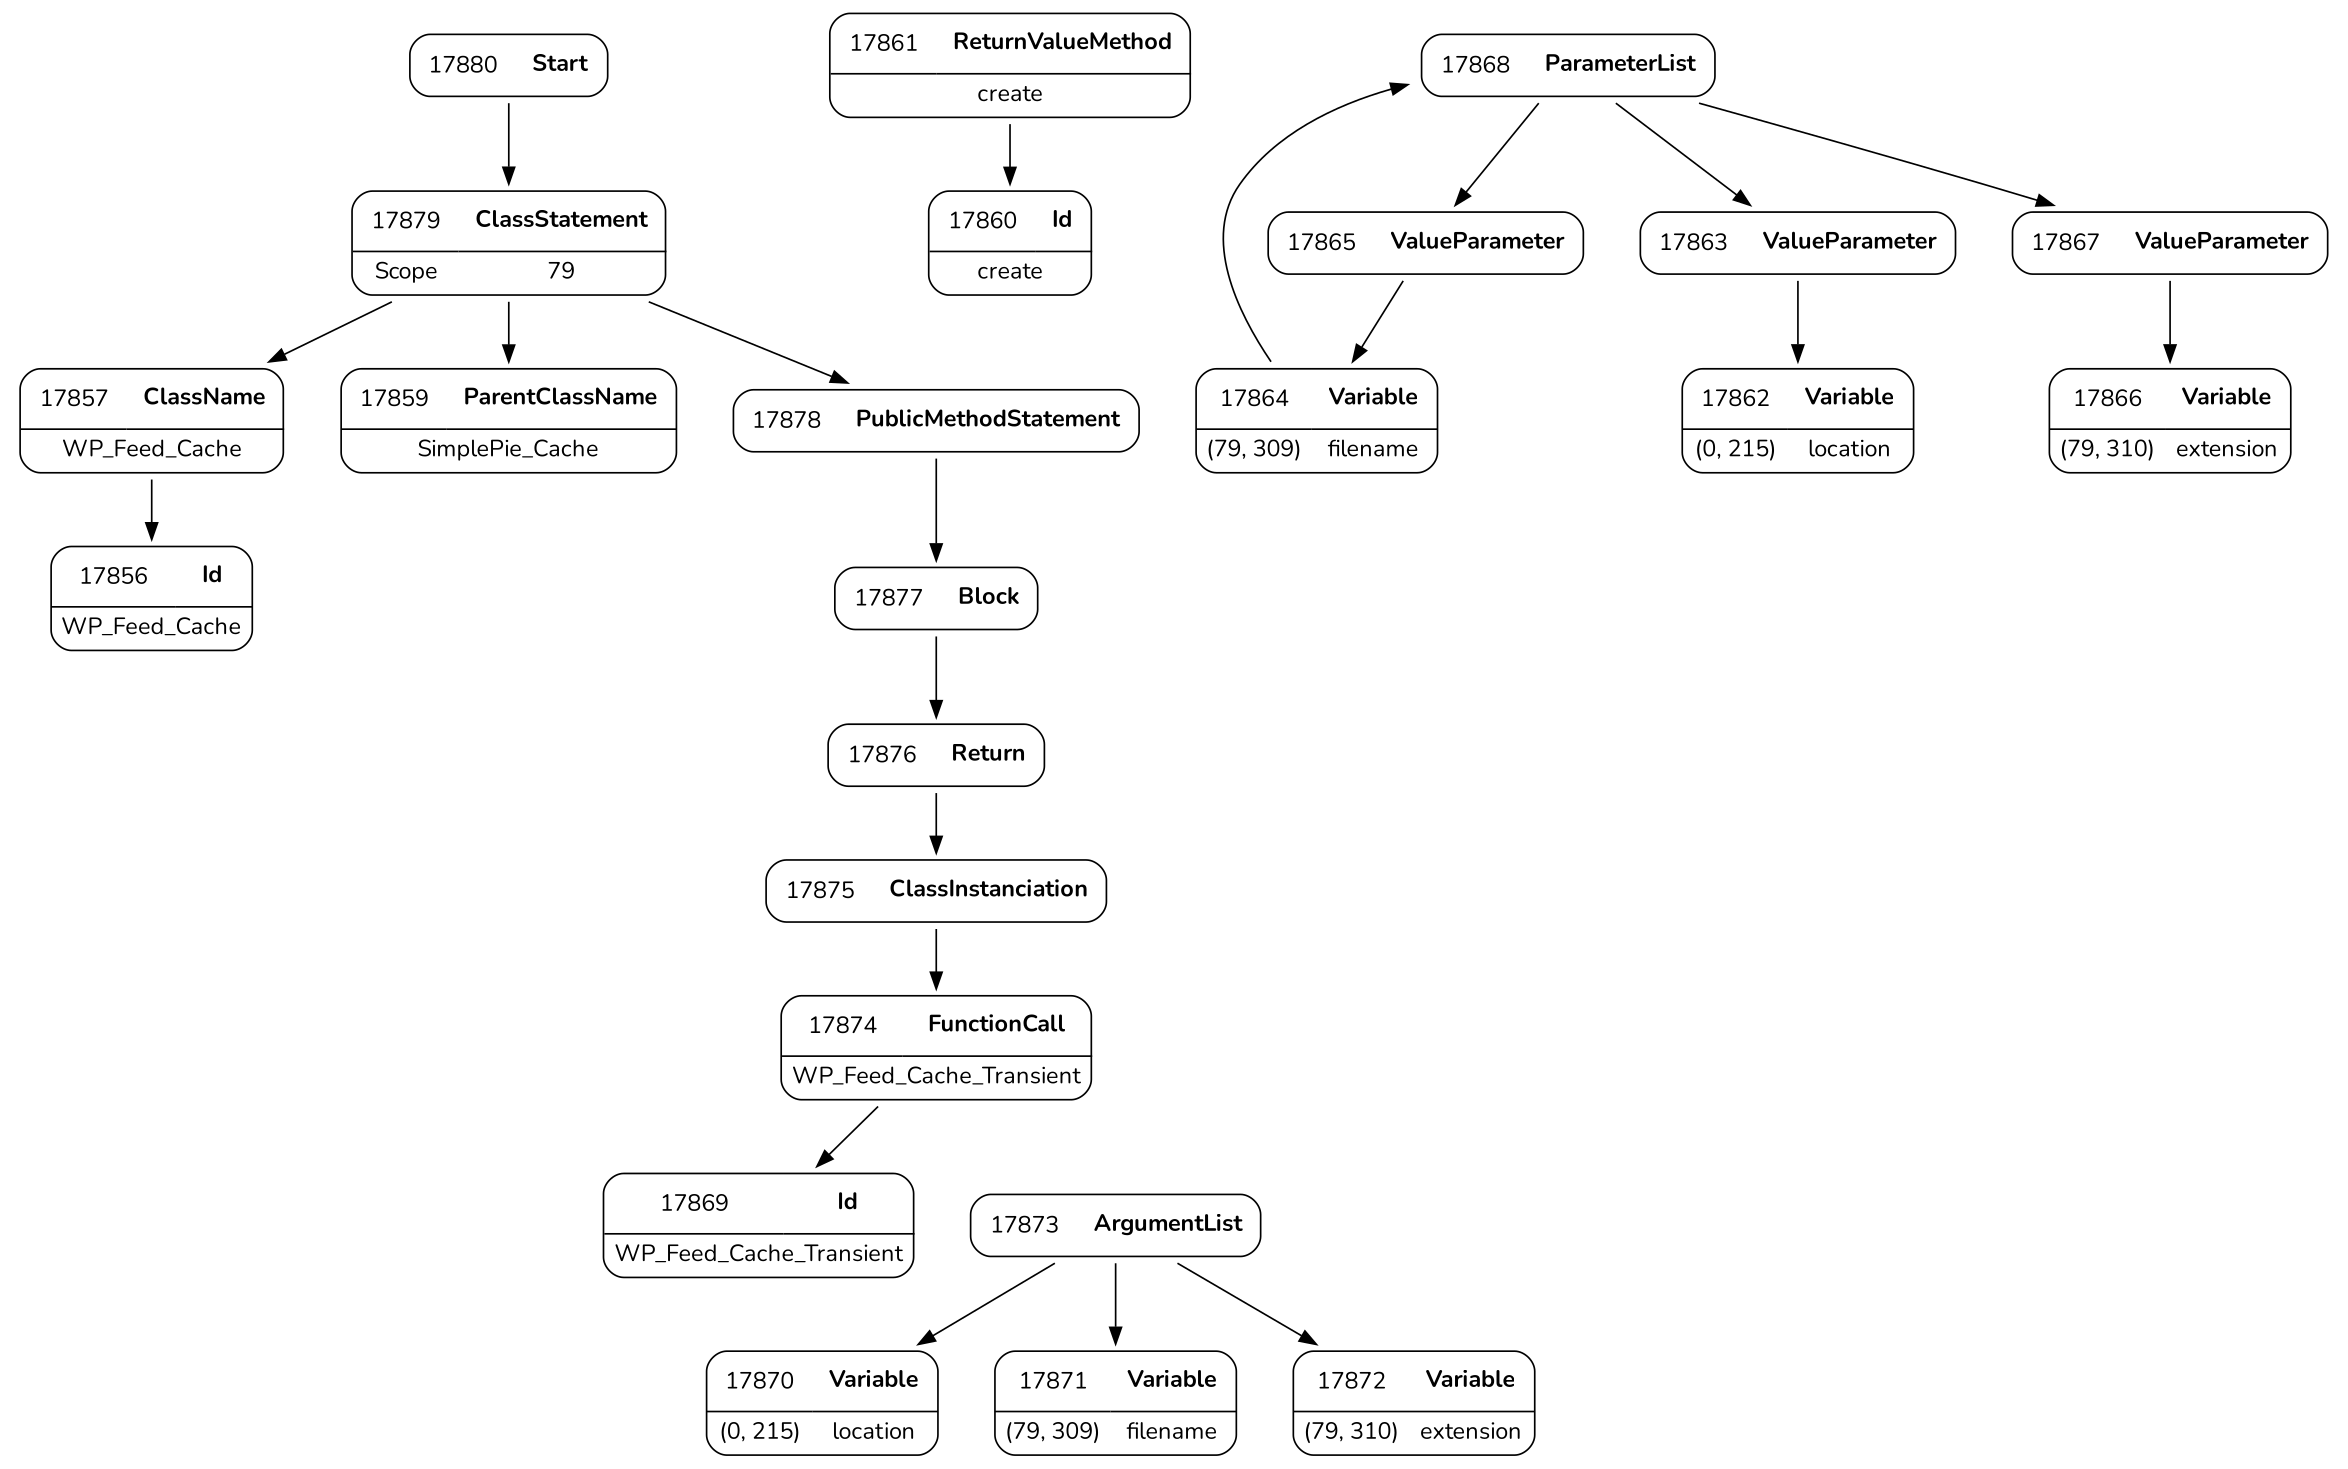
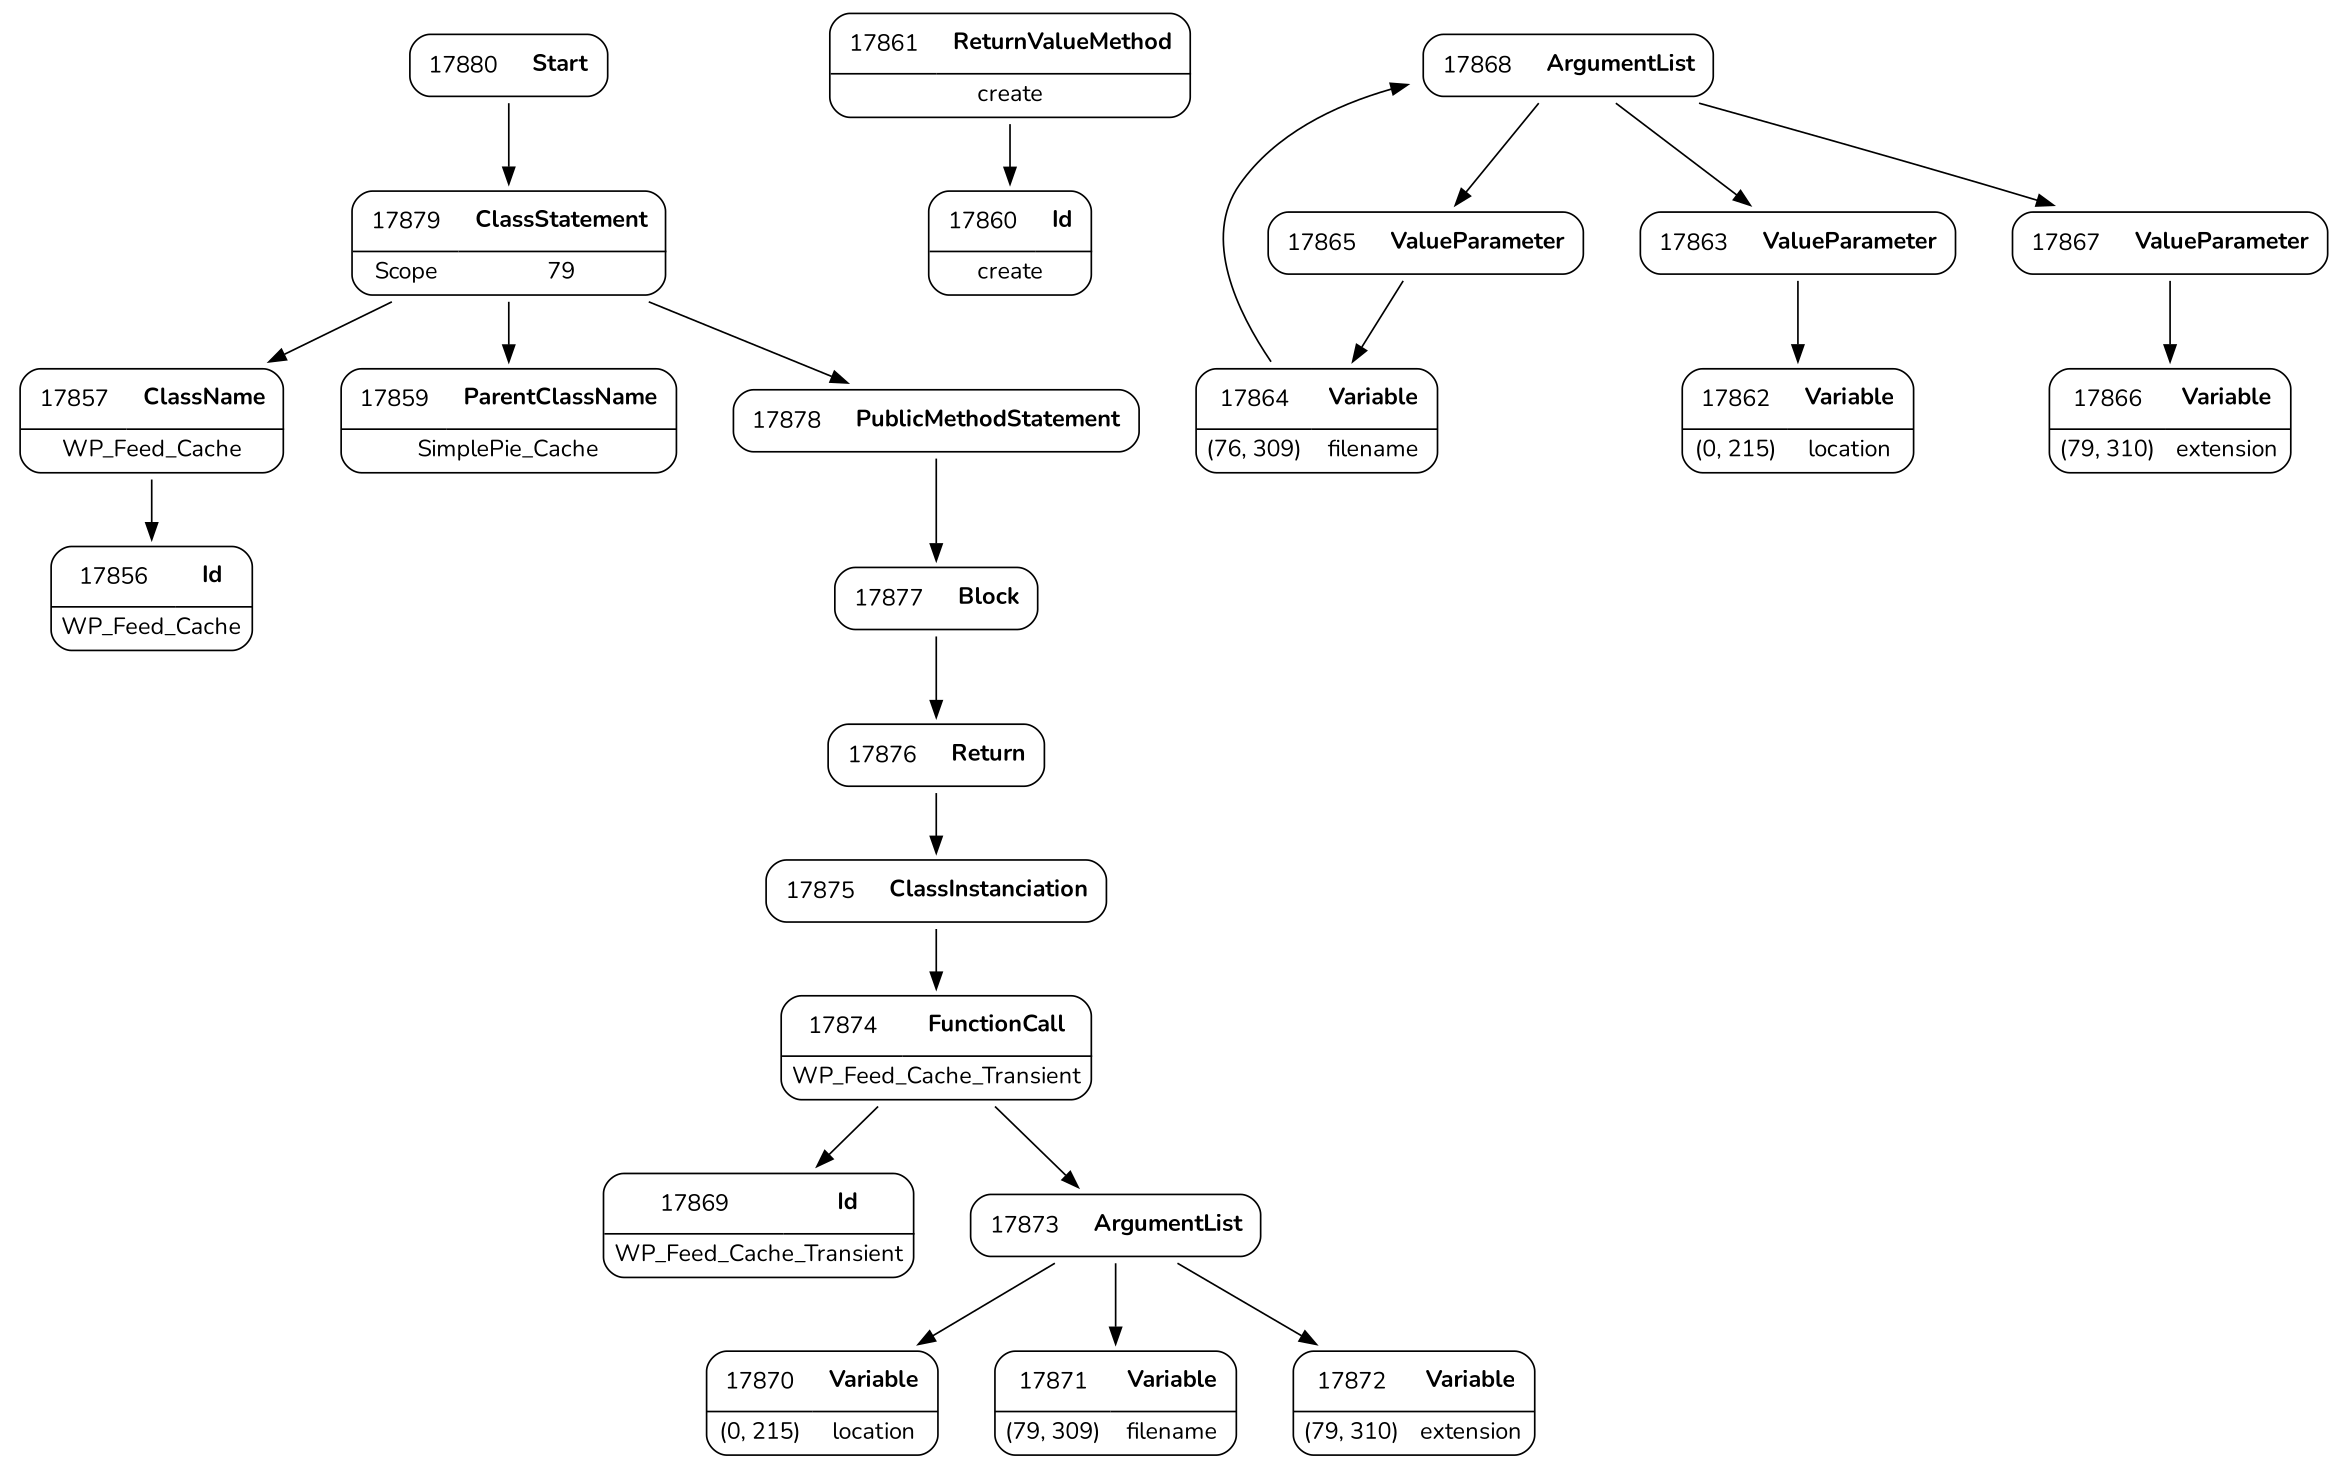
(1621, 64) -> (1621, 64)
(1255, 449) -> (1255, 449)
none -> (1030, 1141)
